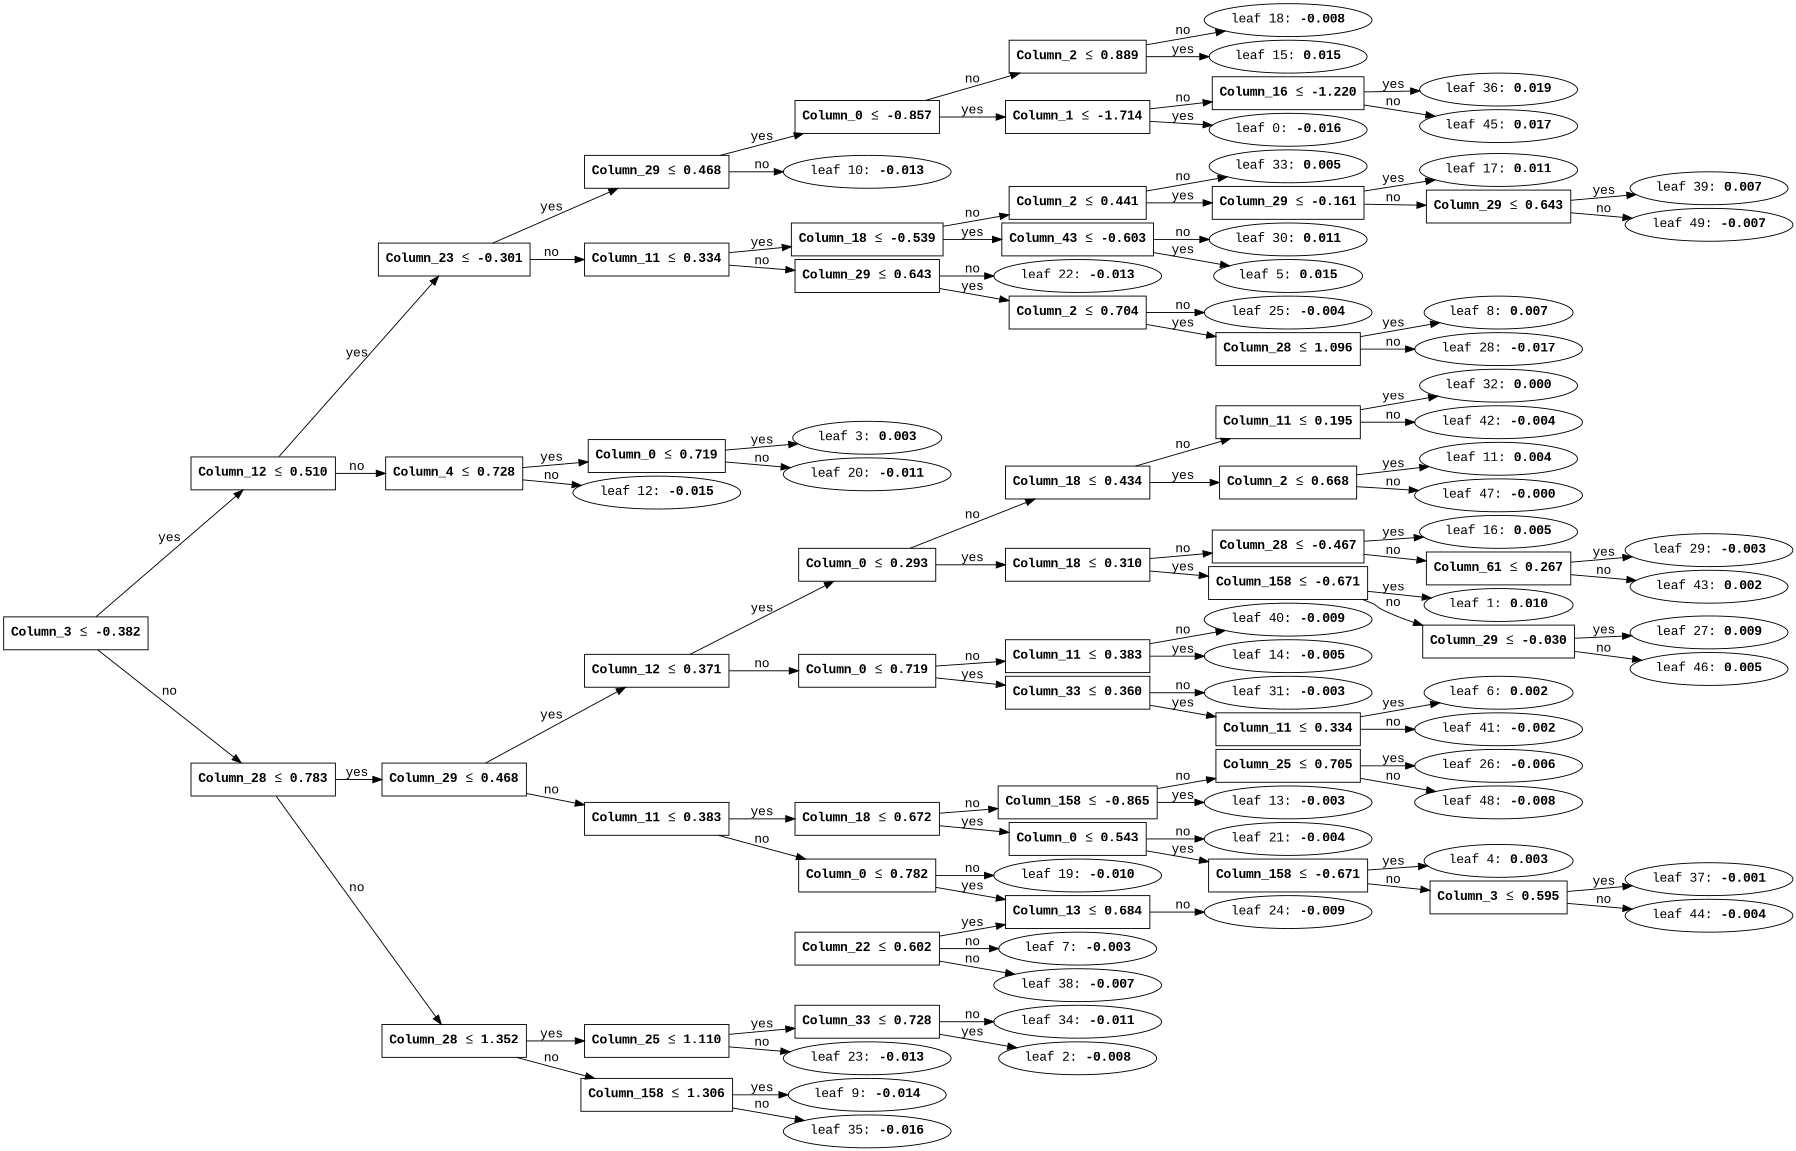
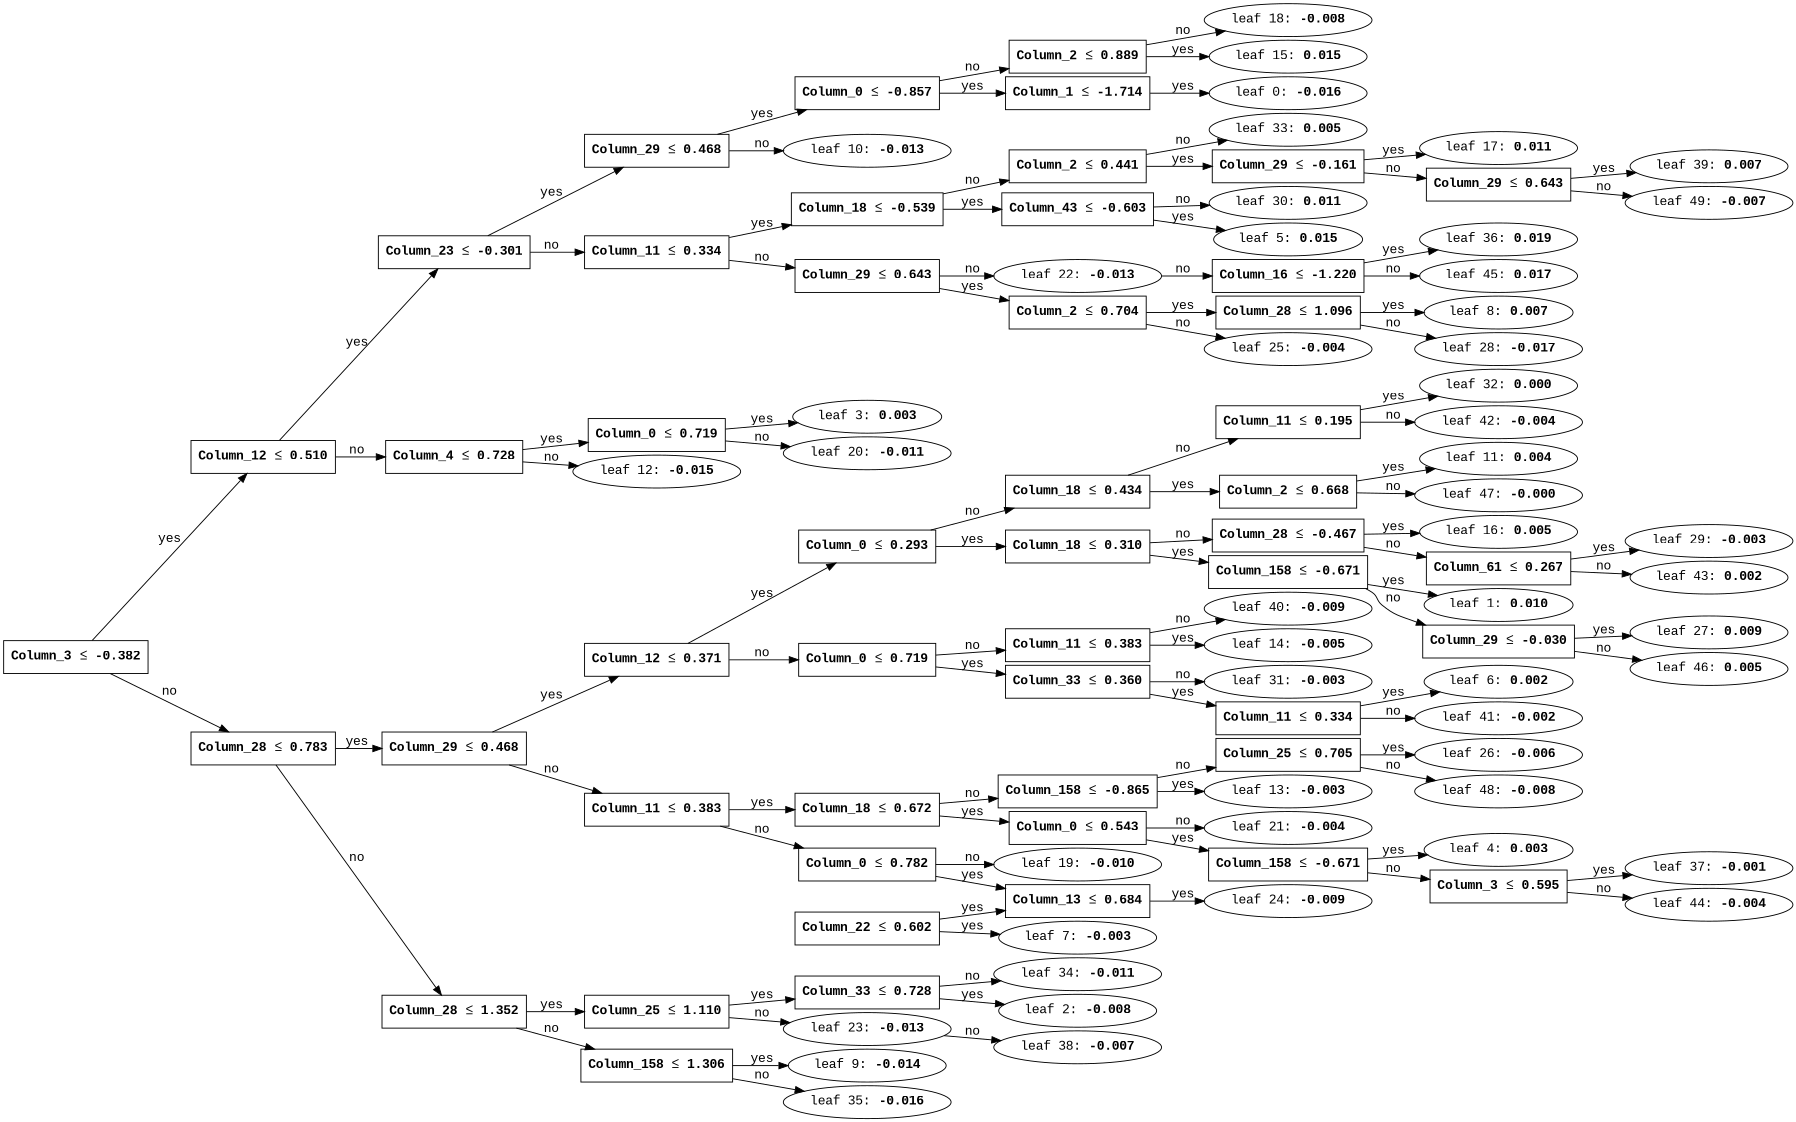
(1177, 106) -> (1182, 276)
(1183, 905) -> (1183, 894)
(972, 942) -> (972, 926)
(973, 967) -> (968, 1038)
